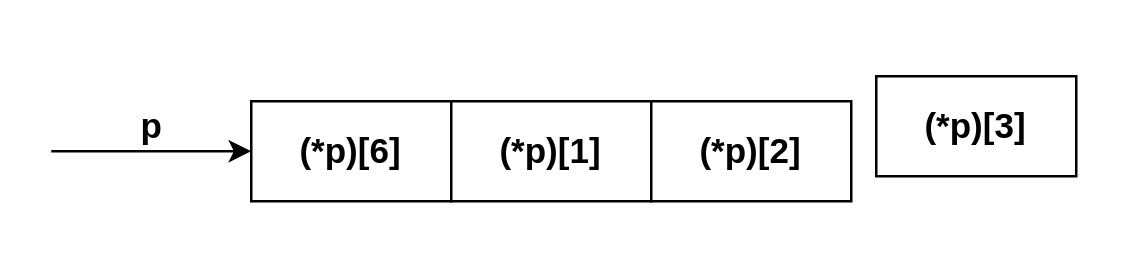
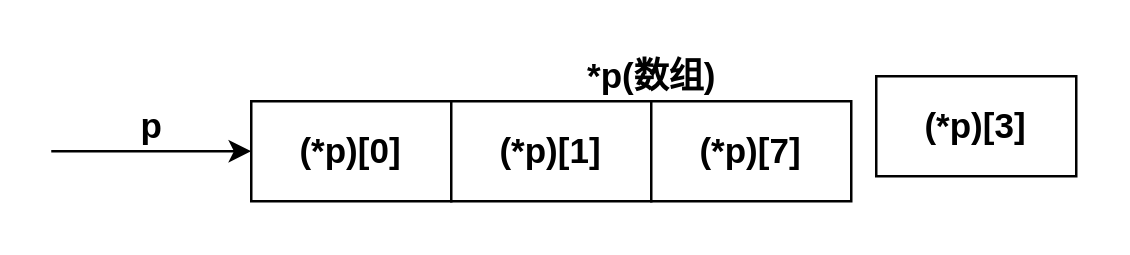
none -> (651, 76)
(351, 151) -> (351, 151)
(751, 151) -> (751, 151)
